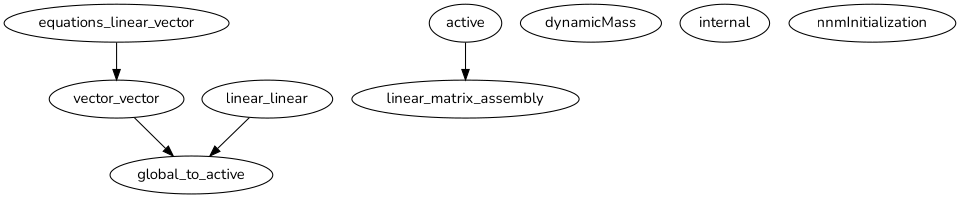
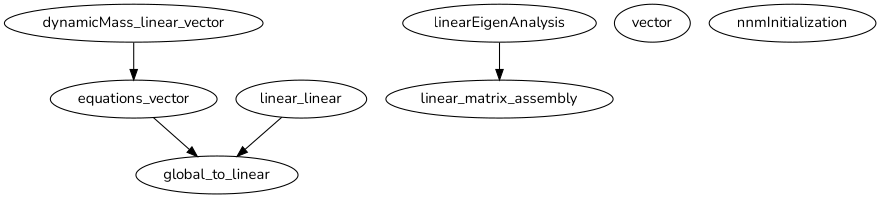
(117, 23) -> (134, 23)
(466, 23) -> (500, 23)
(591, 23) -> none
(725, 23) -> (652, 23)
(117, 99) -> (134, 99)
(191, 175) -> (217, 175)
